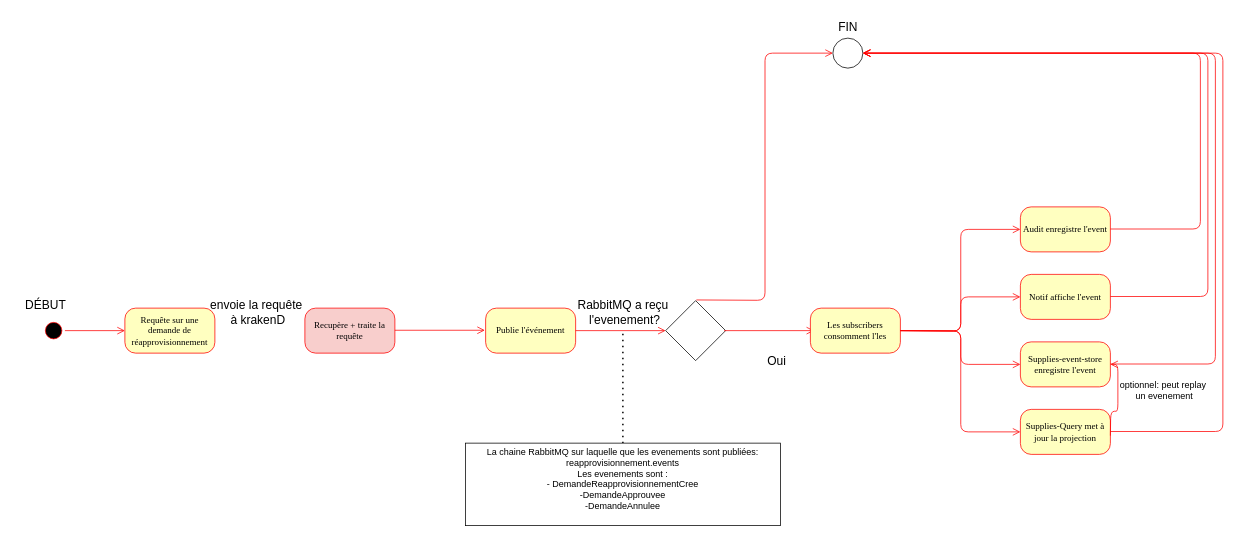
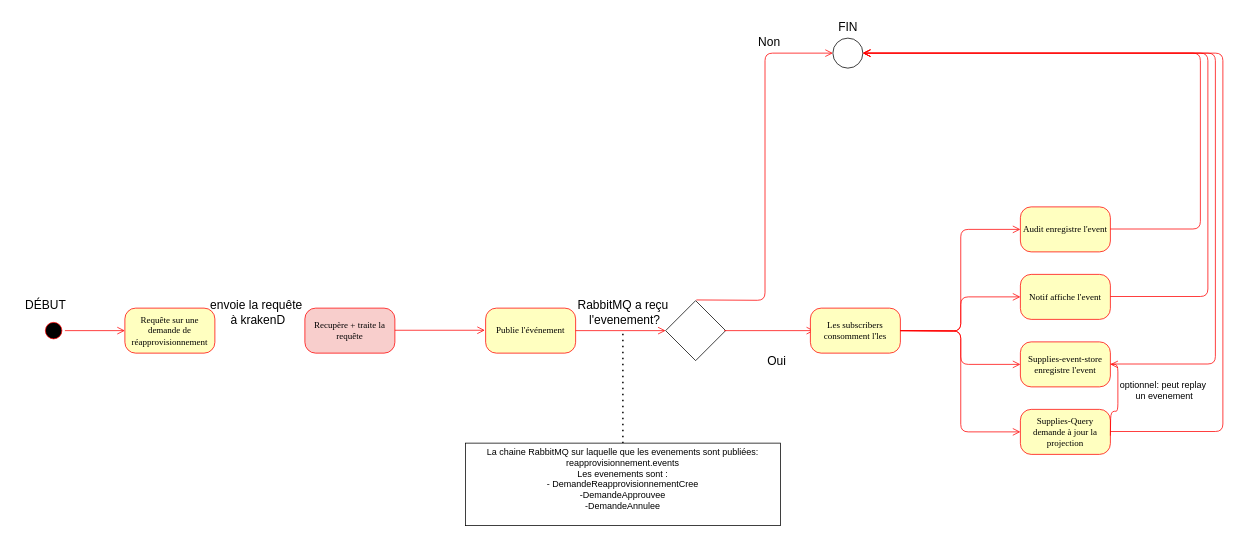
none -> (769, 42)
(1065, 432) -> (1065, 432)
